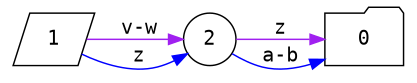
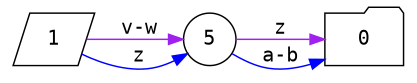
(210, 39) -> (210, 39)
